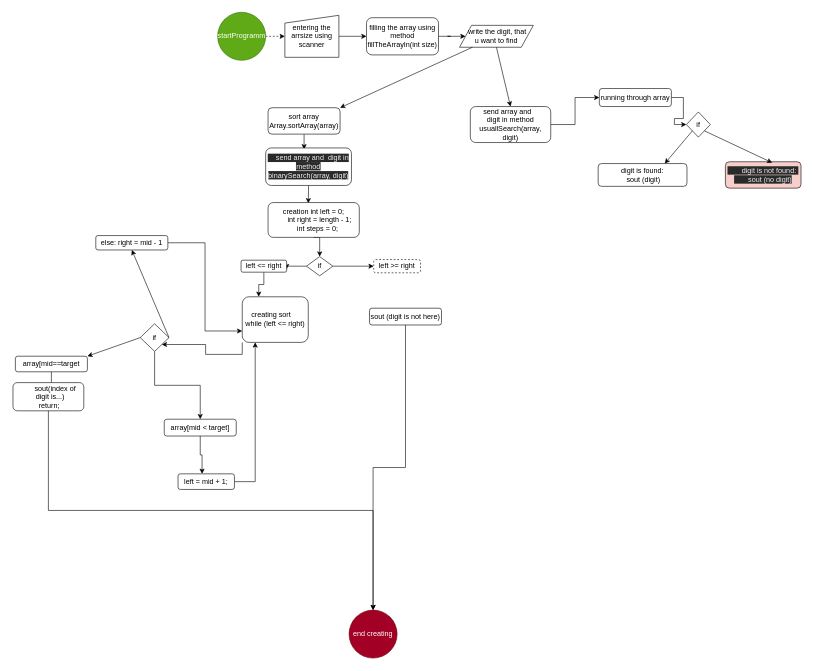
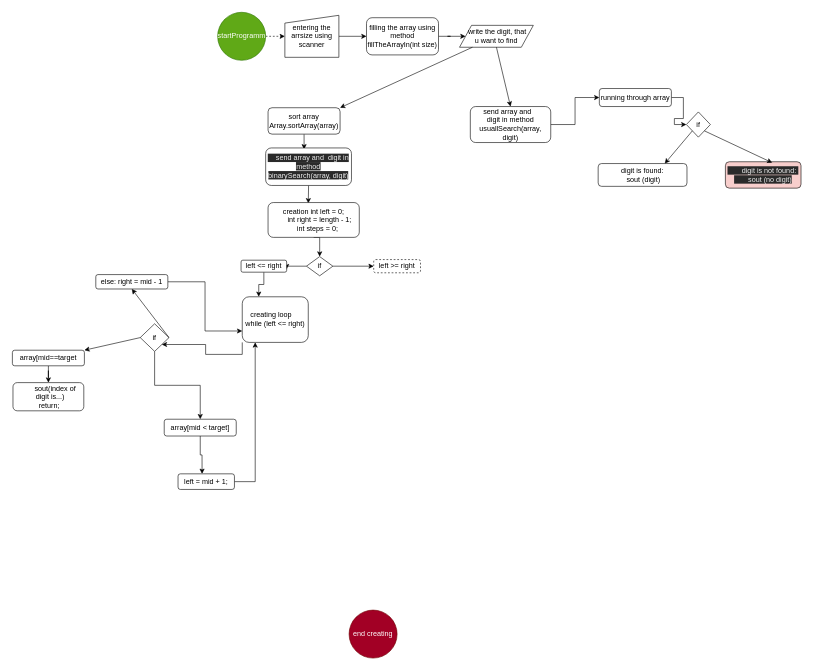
(132, 243) -> (132, 282)
(405, 317) -> none
(275, 320) -> (275, 320)
(51, 364) -> (48, 358)
(405, 413) -> none
(160, 510) -> none
